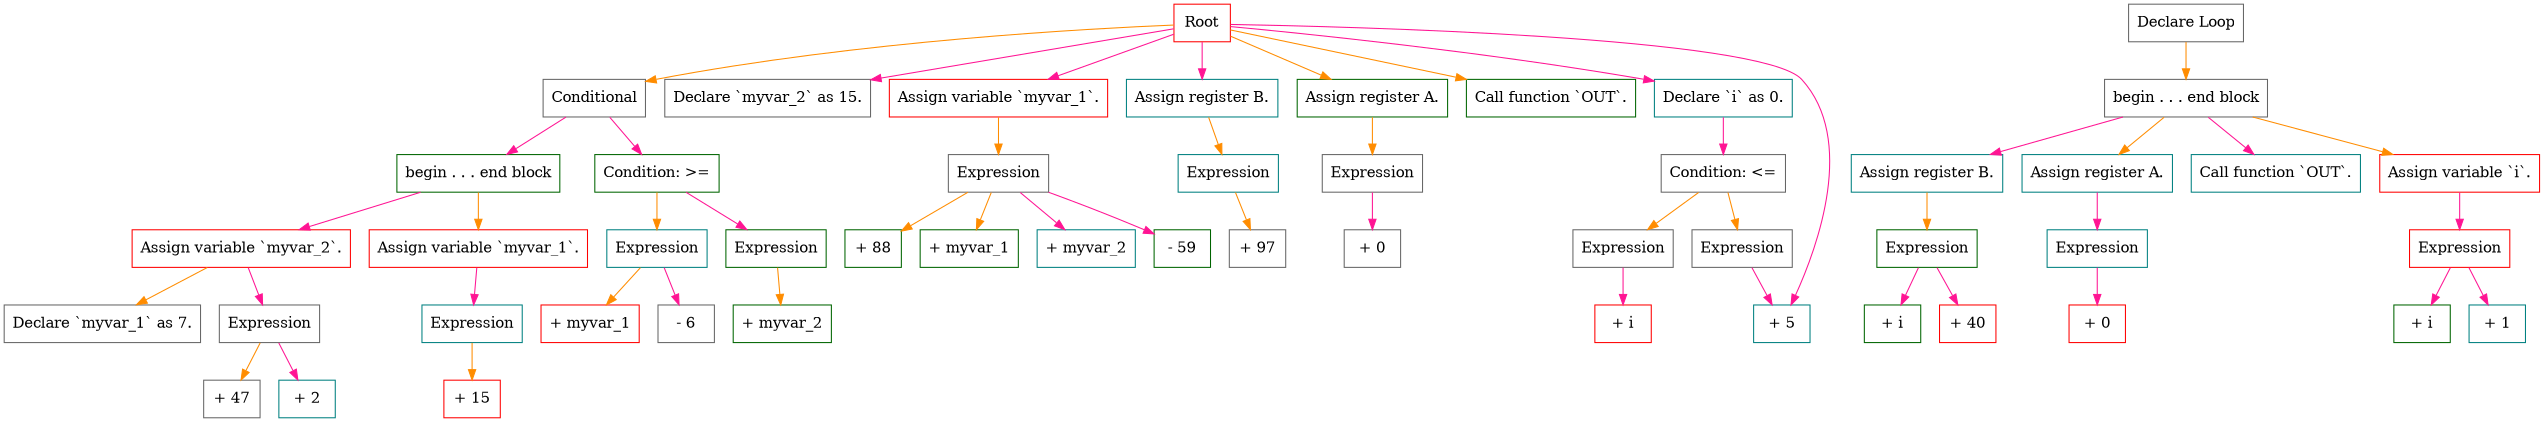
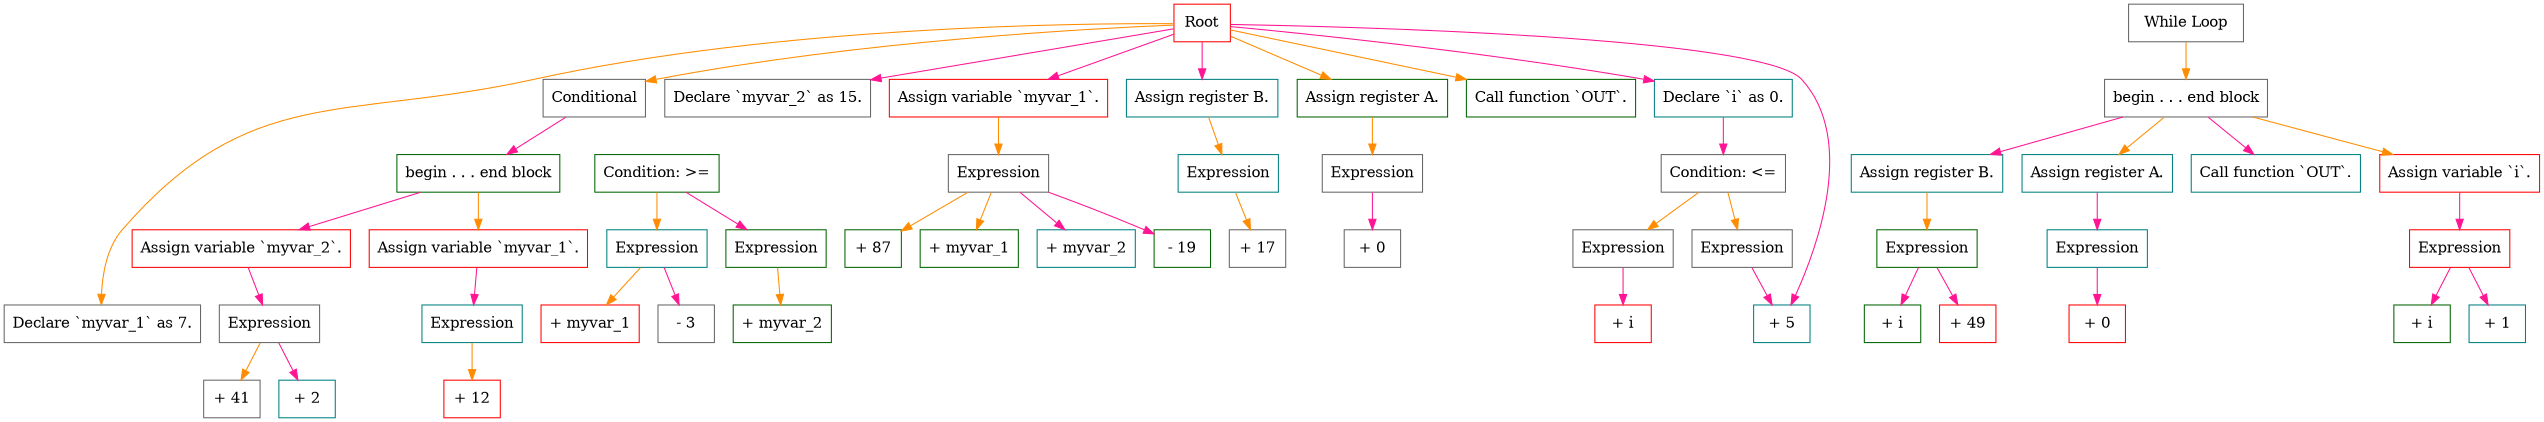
(2186, 23) -> (2186, 23)
(622, 132) -> none
(873, 249) -> (873, 249)
(1182, 249) -> (1182, 249)
(1258, 249) -> (1258, 249)
(177, 284) -> (594, 68)
(686, 324) -> (686, 324)
(1968, 324) -> (1968, 324)
(232, 399) -> (232, 399)
(472, 399) -> (472, 399)
